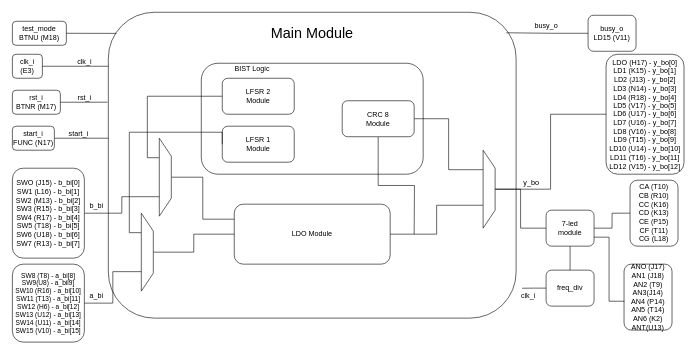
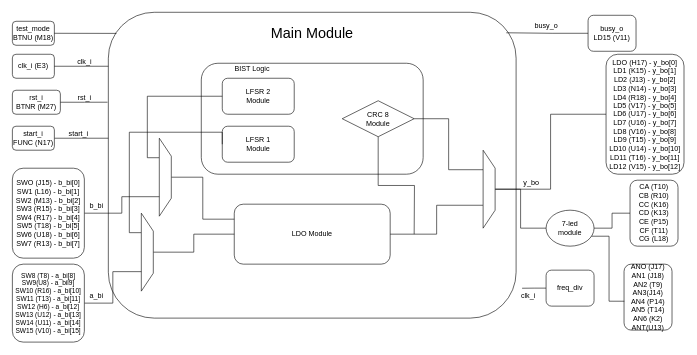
(39, 33) -> (33, 33)
(27, 66) -> (33, 66)
(36, 102) -> (36, 102)
(378, 119) -> (378, 119)
(570, 228) -> (570, 228)
(570, 258) -> none
